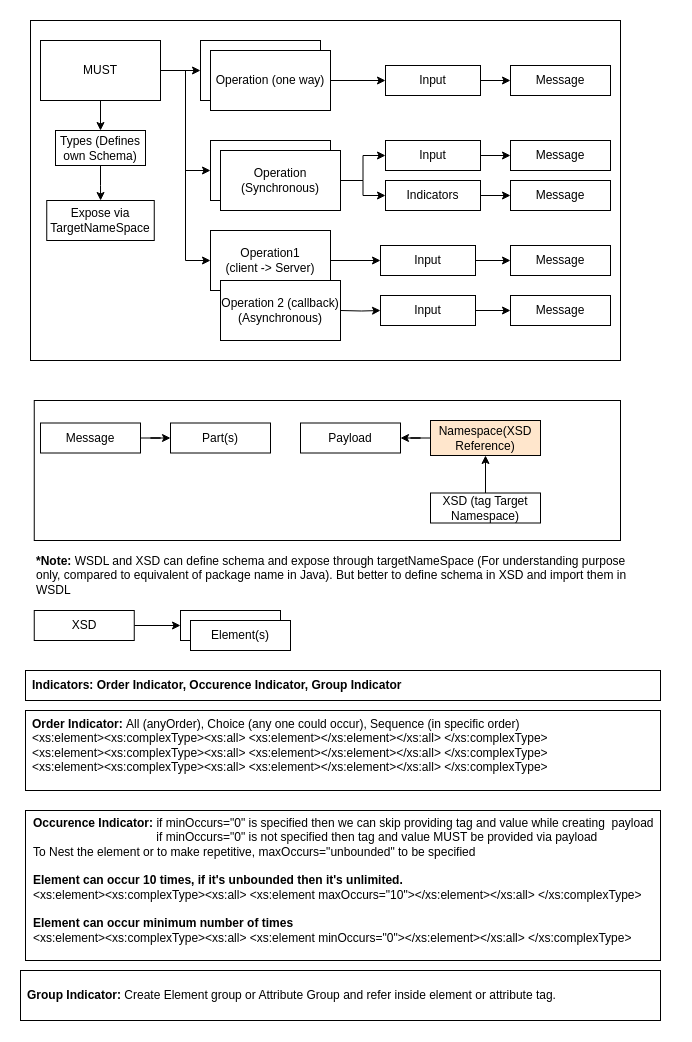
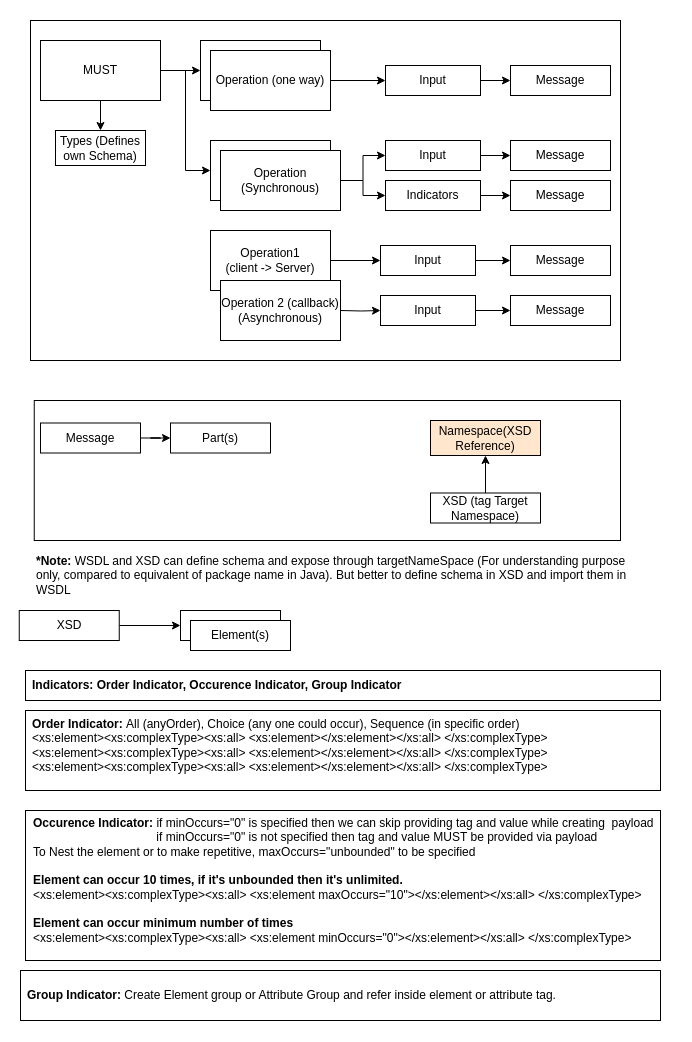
(101, 180) -> none
(101, 221) -> none
(186, 225) -> none
(351, 438) -> none
(412, 438) -> none
(84, 626) -> (69, 626)
